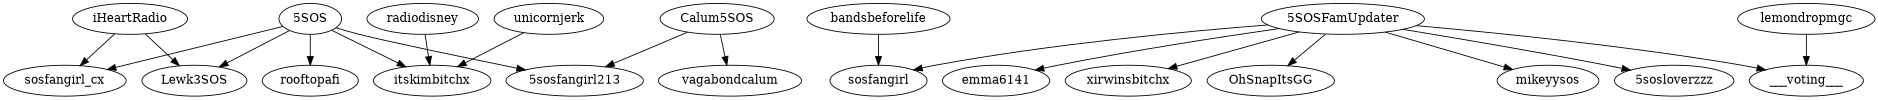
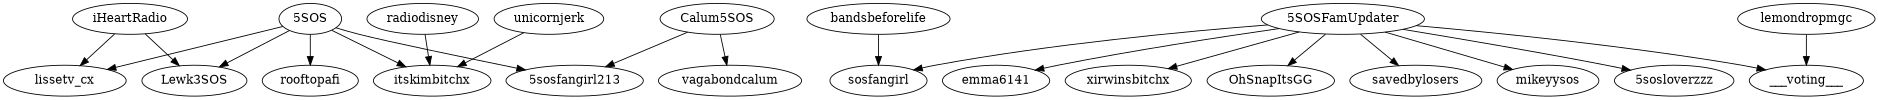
(65, 81) -> (65, 81)
none -> (1416, 81)
